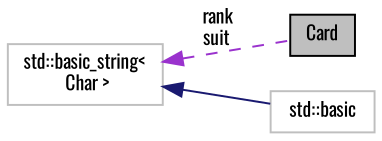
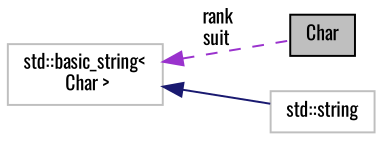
(323, 35) -> (323, 35)
(323, 112) -> (323, 112)
